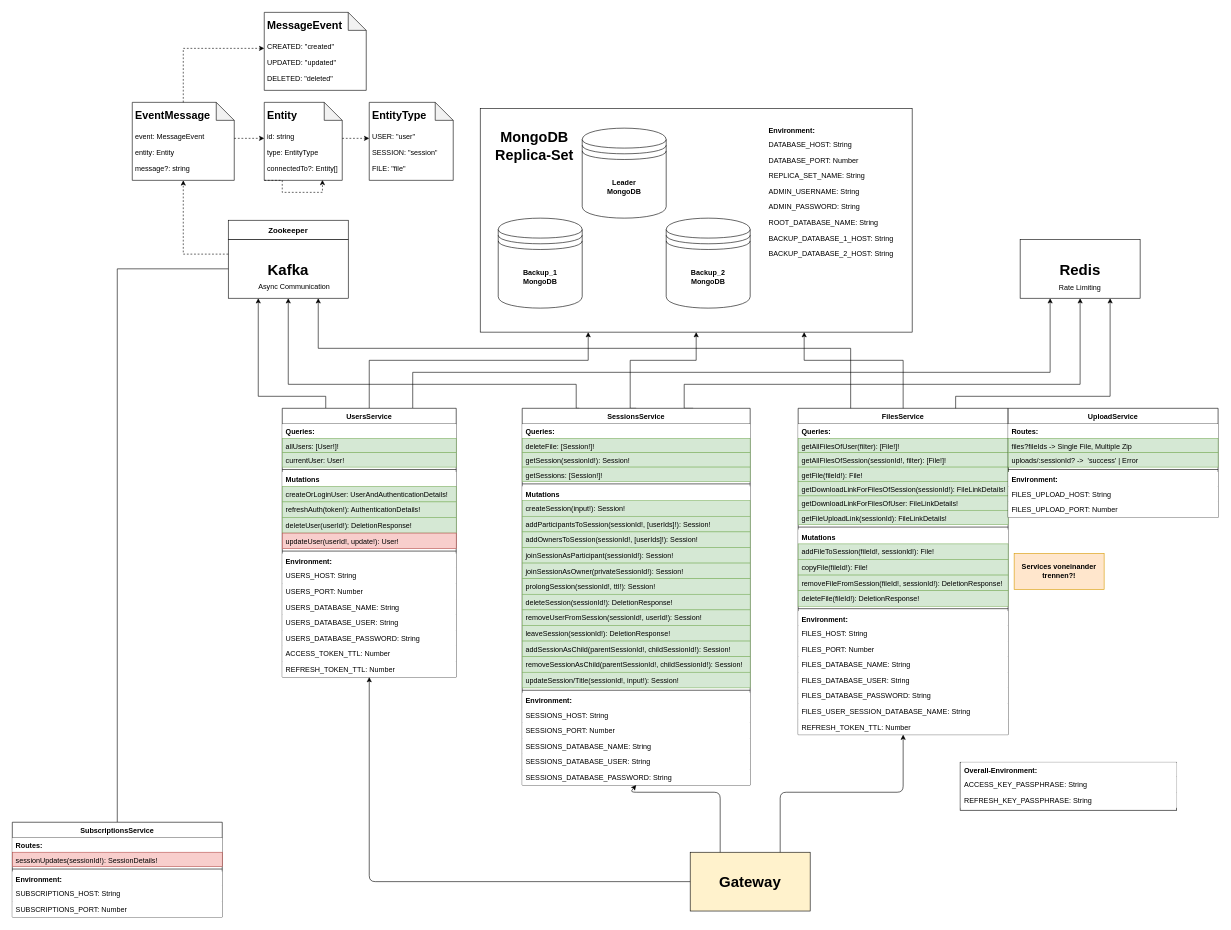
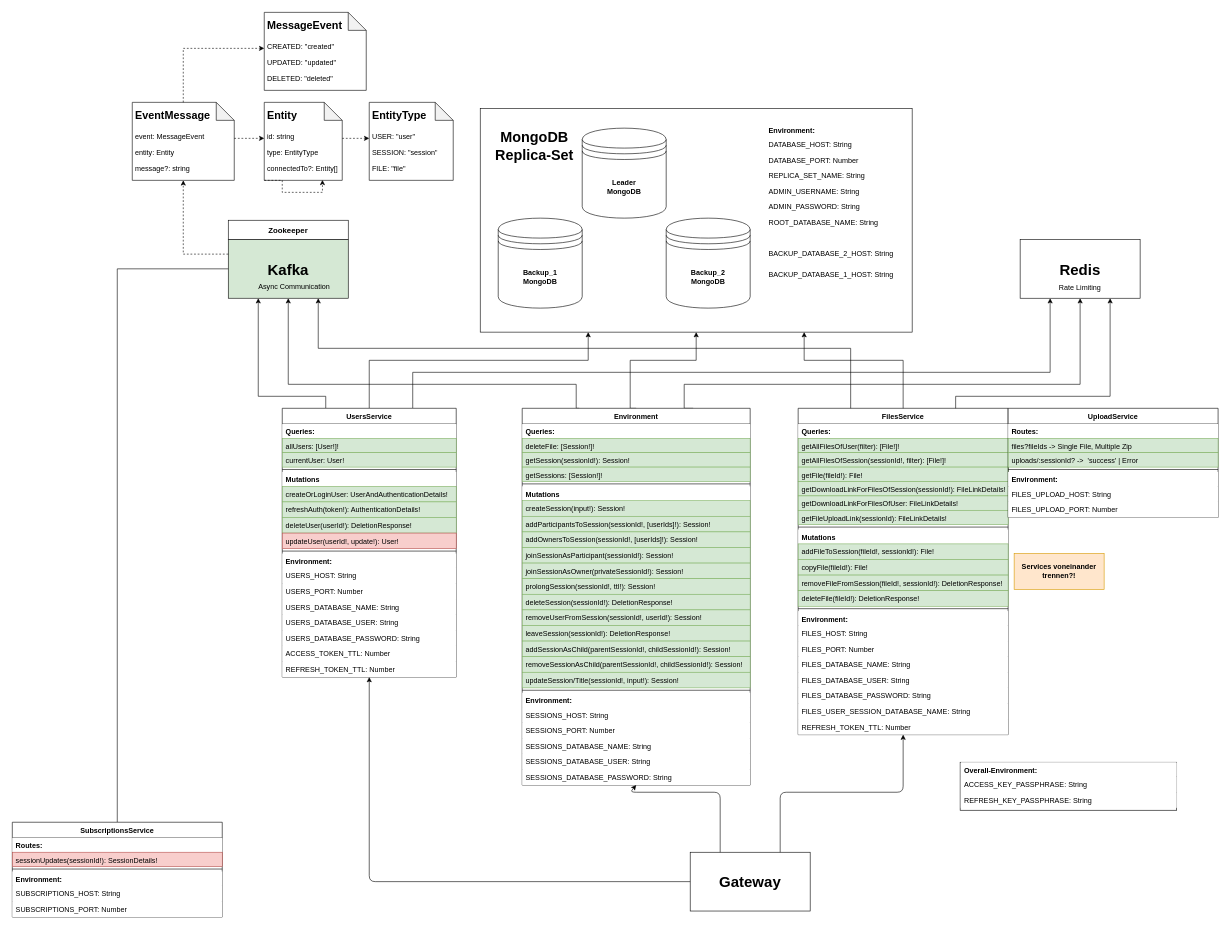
(836, 238) -> (836, 274)
(288, 269) -> (288, 269)
(636, 416) -> (636, 416)
(750, 882) -> (750, 882)
